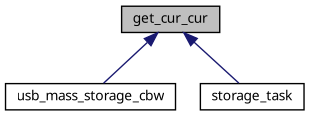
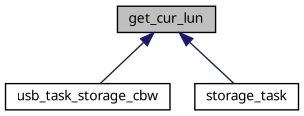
(171, 19) -> (167, 19)
(91, 97) -> (88, 97)
